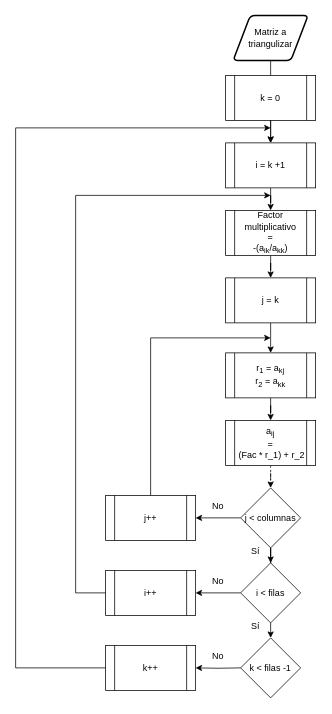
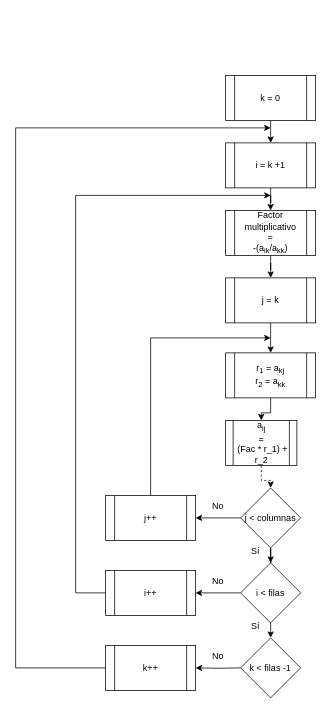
(270, 38) -> none
(270, 67) -> none
(270, 443) -> (261, 443)
